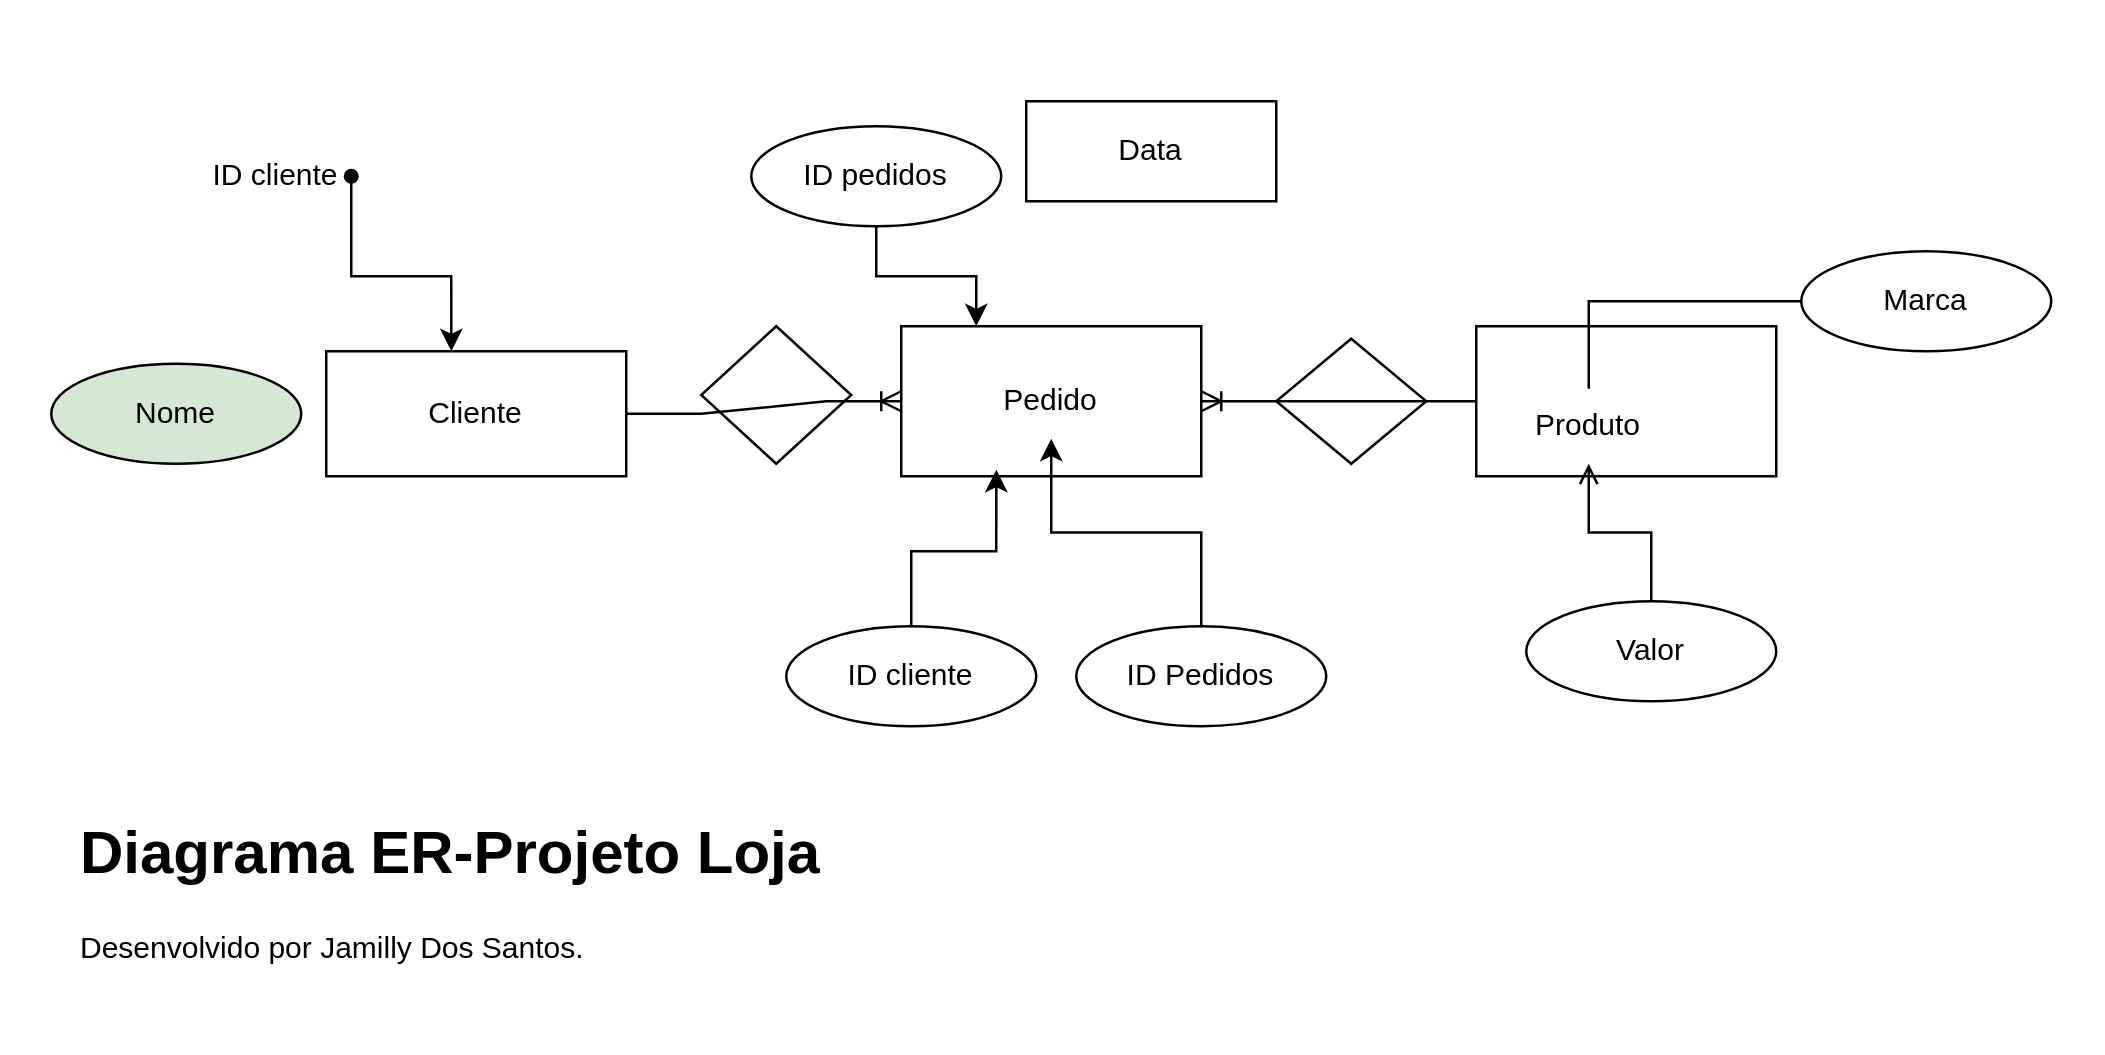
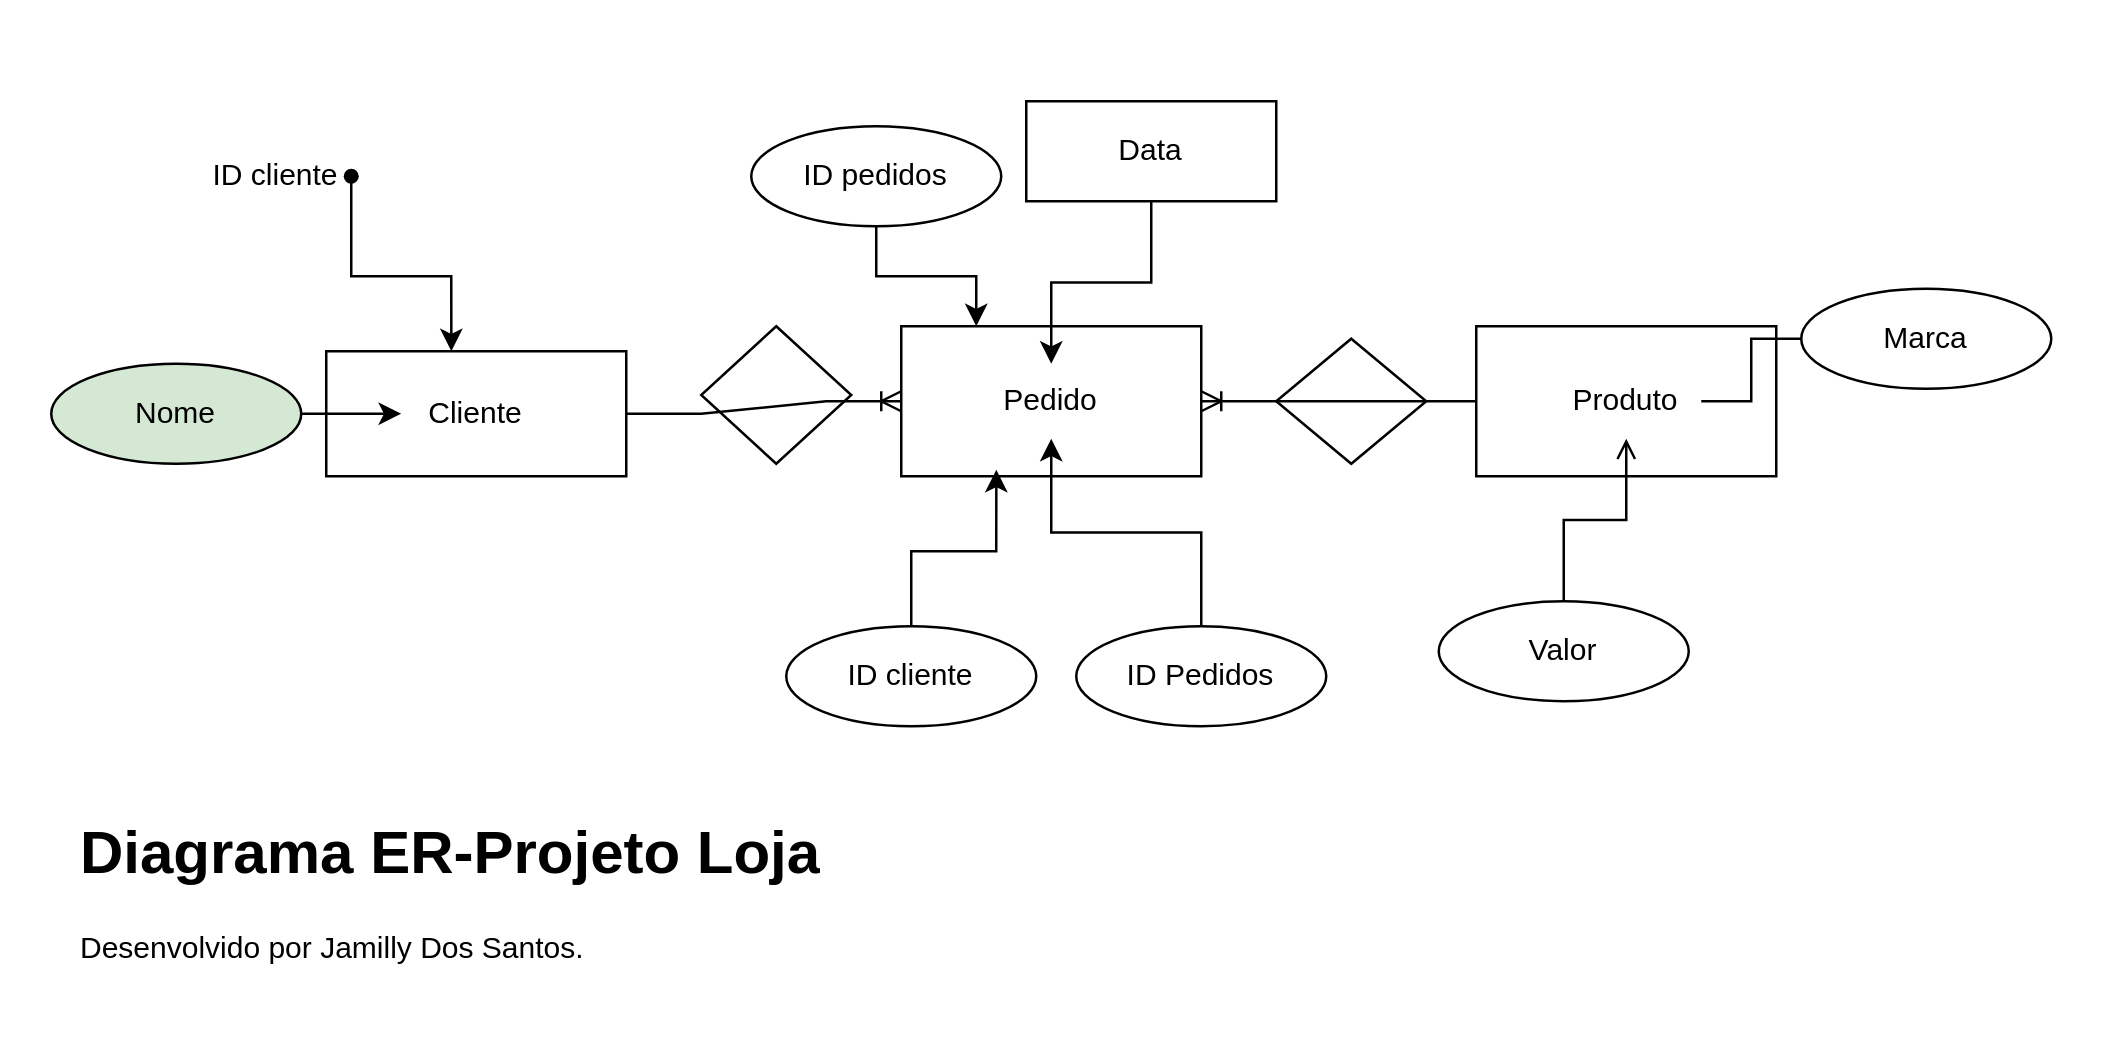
none -> (1109, 283)
(1926, 301) -> (1926, 339)
none -> (343, 414)
(1589, 426) -> (1626, 401)
(1651, 651) -> (1564, 651)
